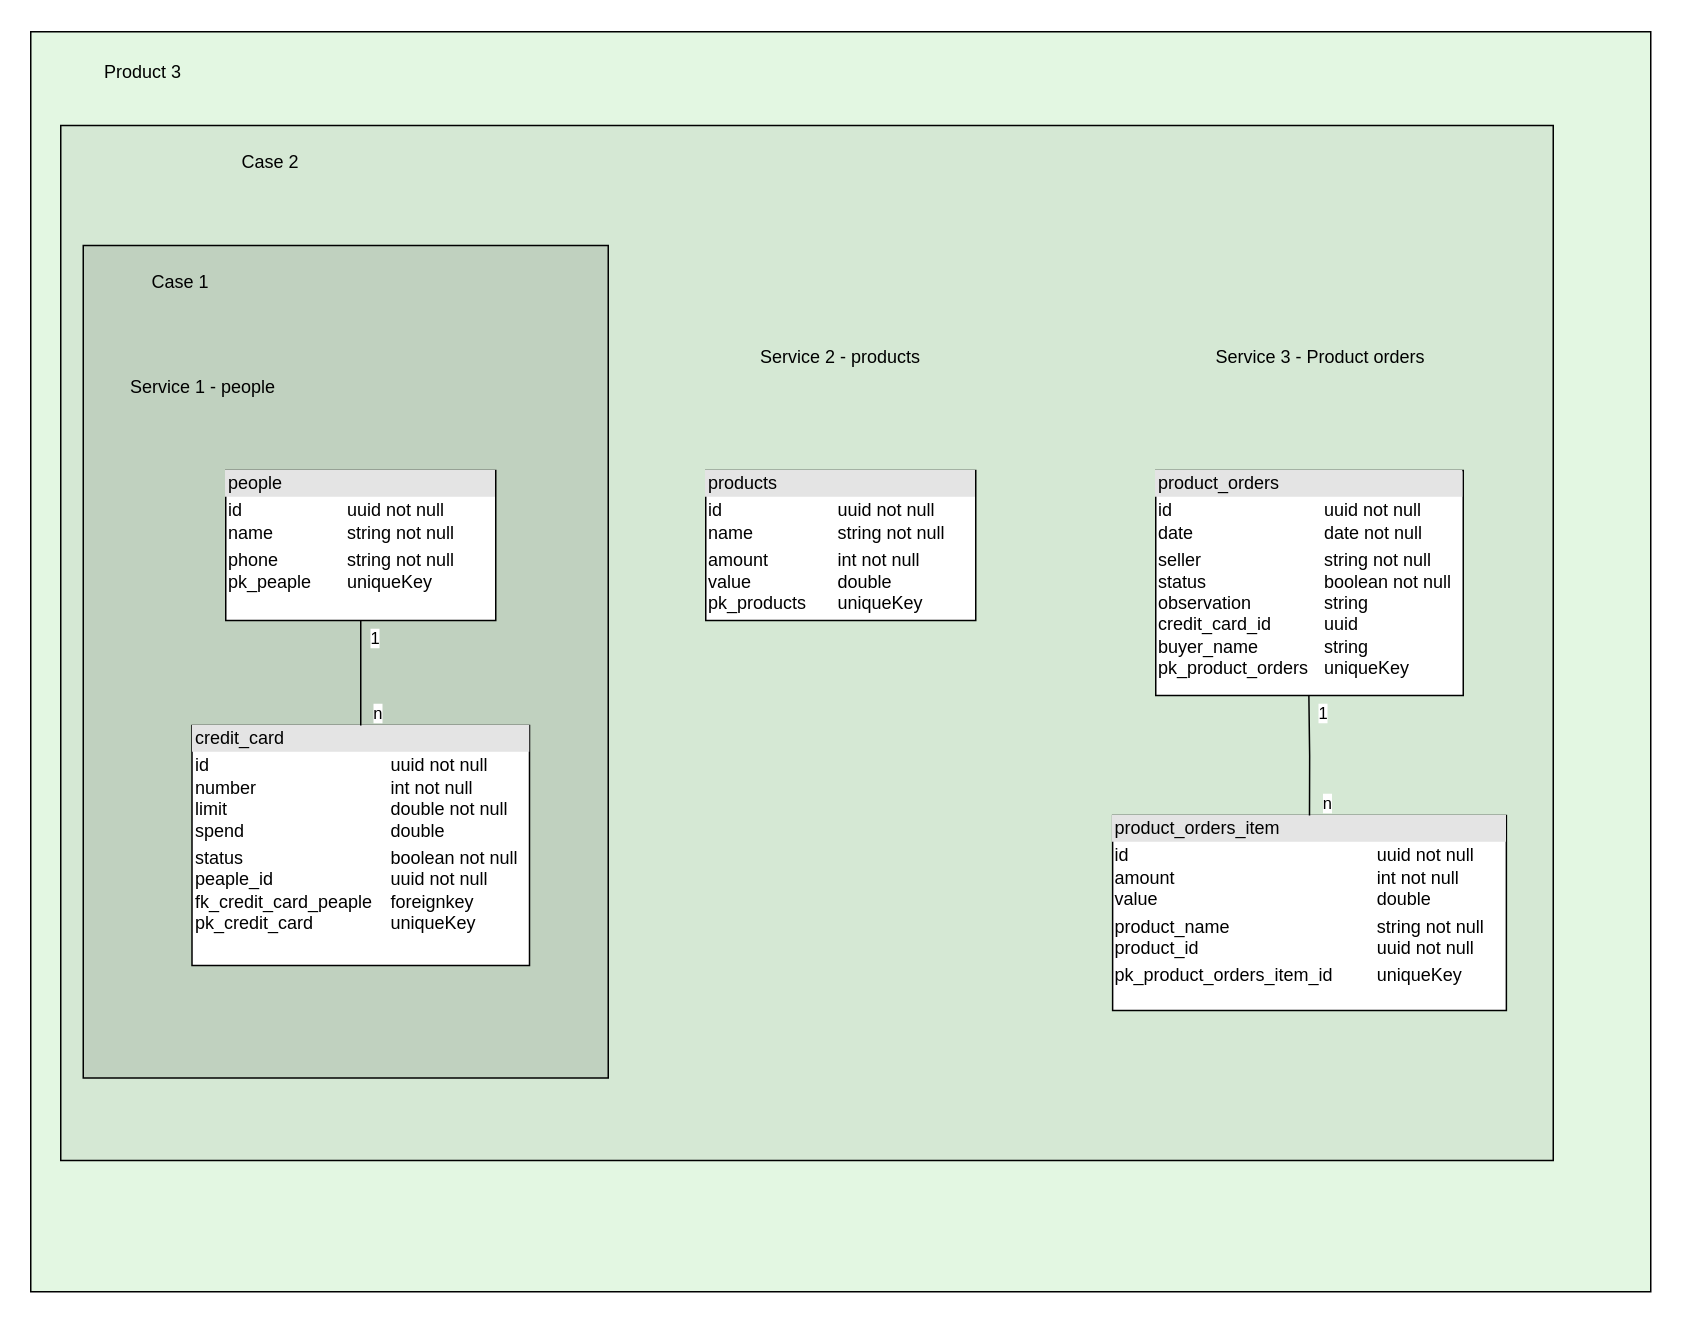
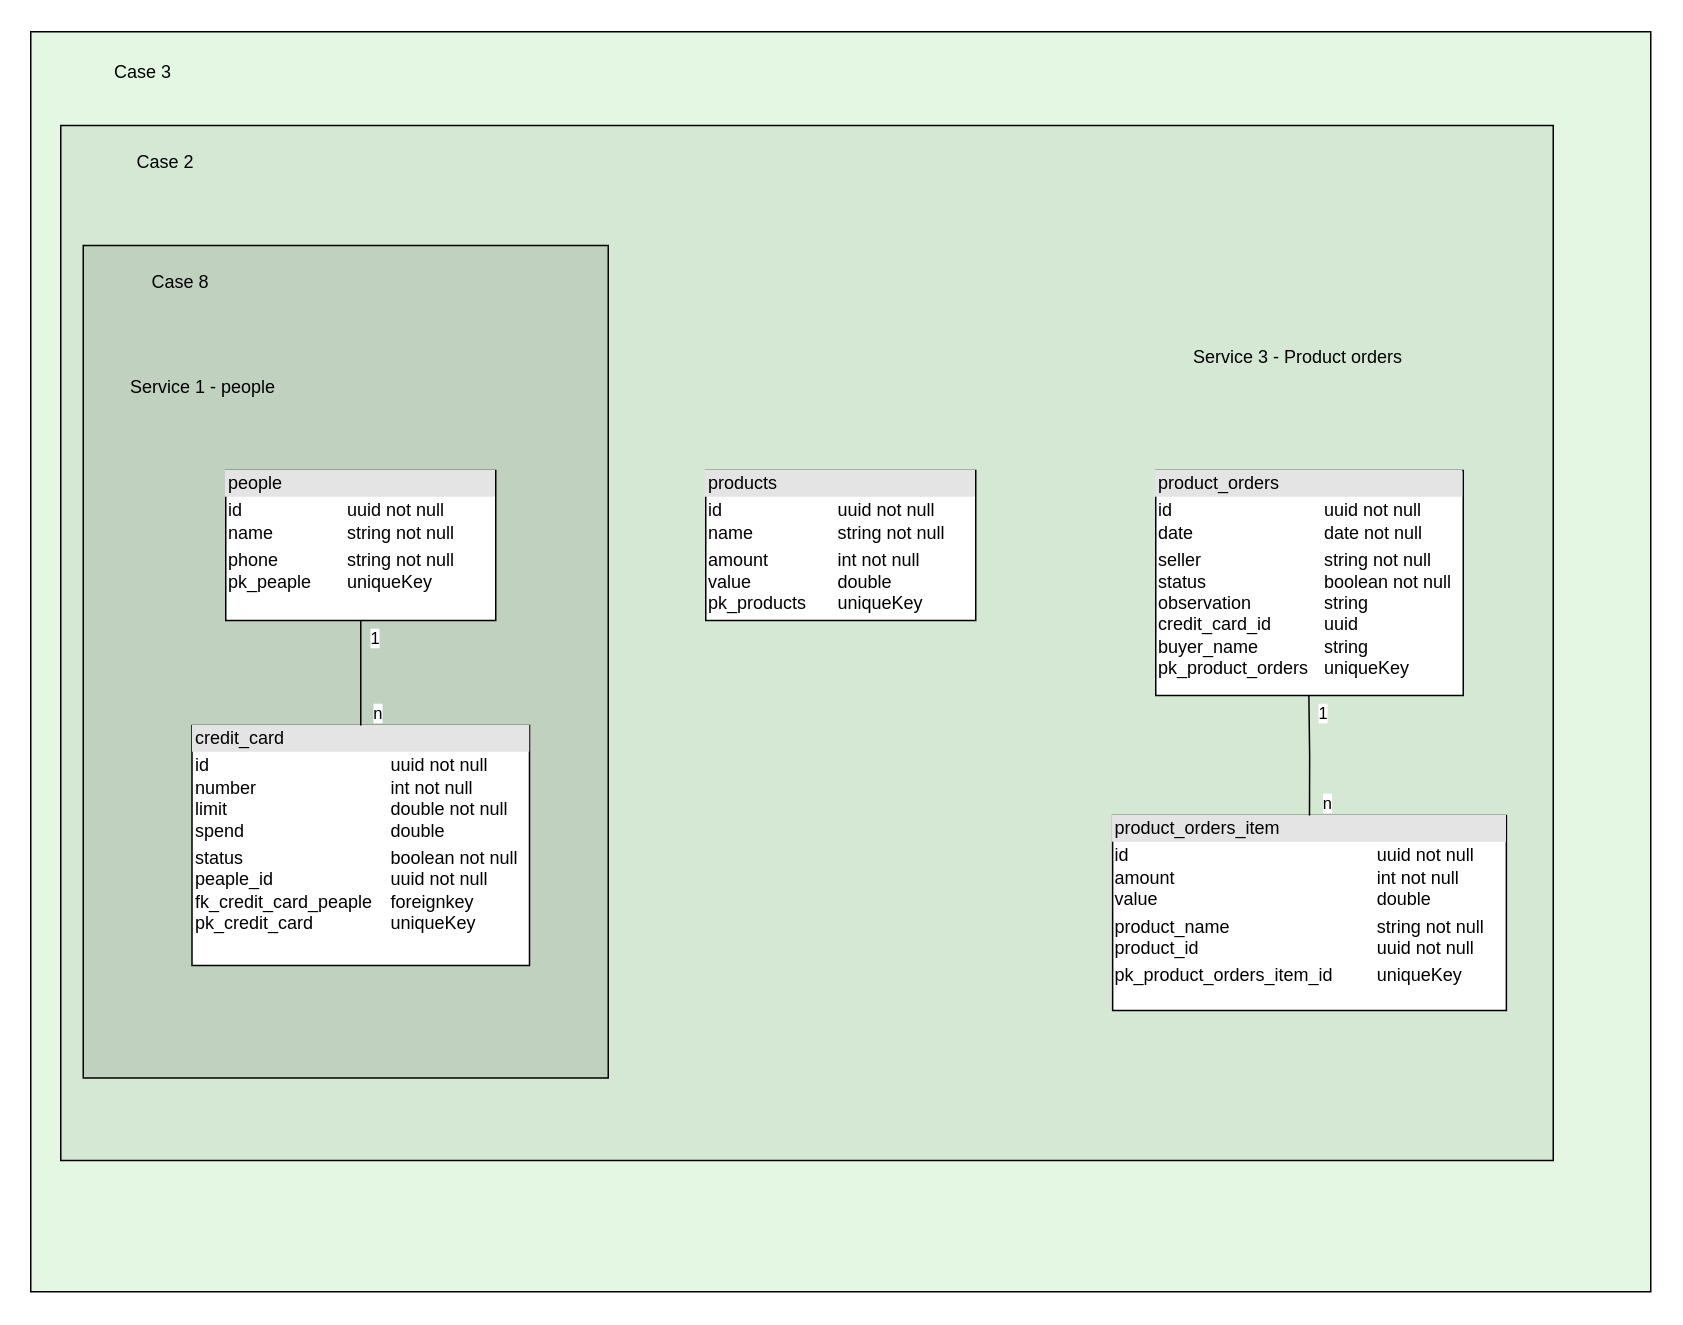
(143, 73) -> (143, 73)
(271, 163) -> (166, 163)
(181, 283) -> (181, 283)
(841, 358) -> none
(1321, 358) -> (1298, 358)
